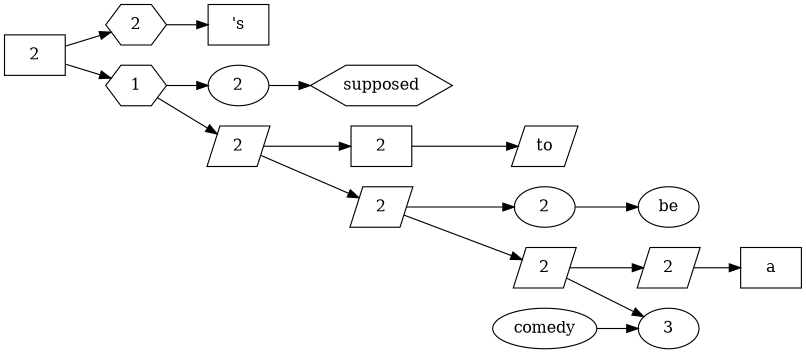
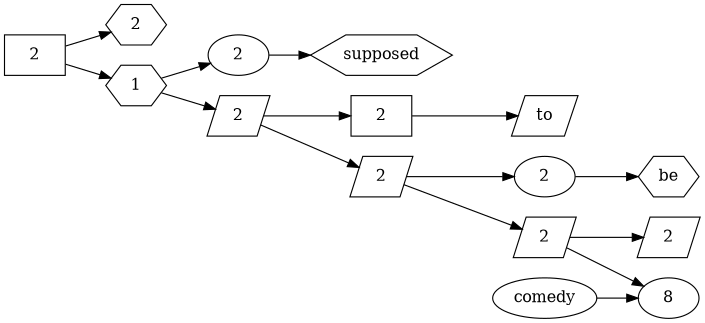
(238, 25) -> none
(669, 207) -> (669, 177)
(771, 268) -> none
(669, 328) -> (669, 298)
